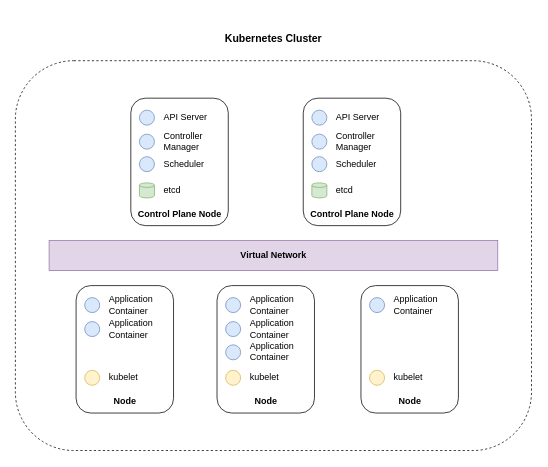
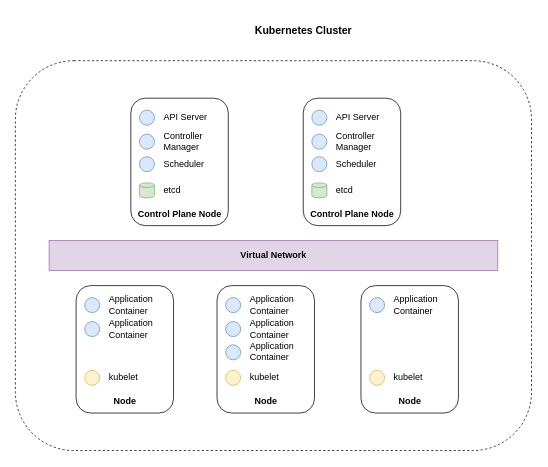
(274, 38) -> (304, 30)
